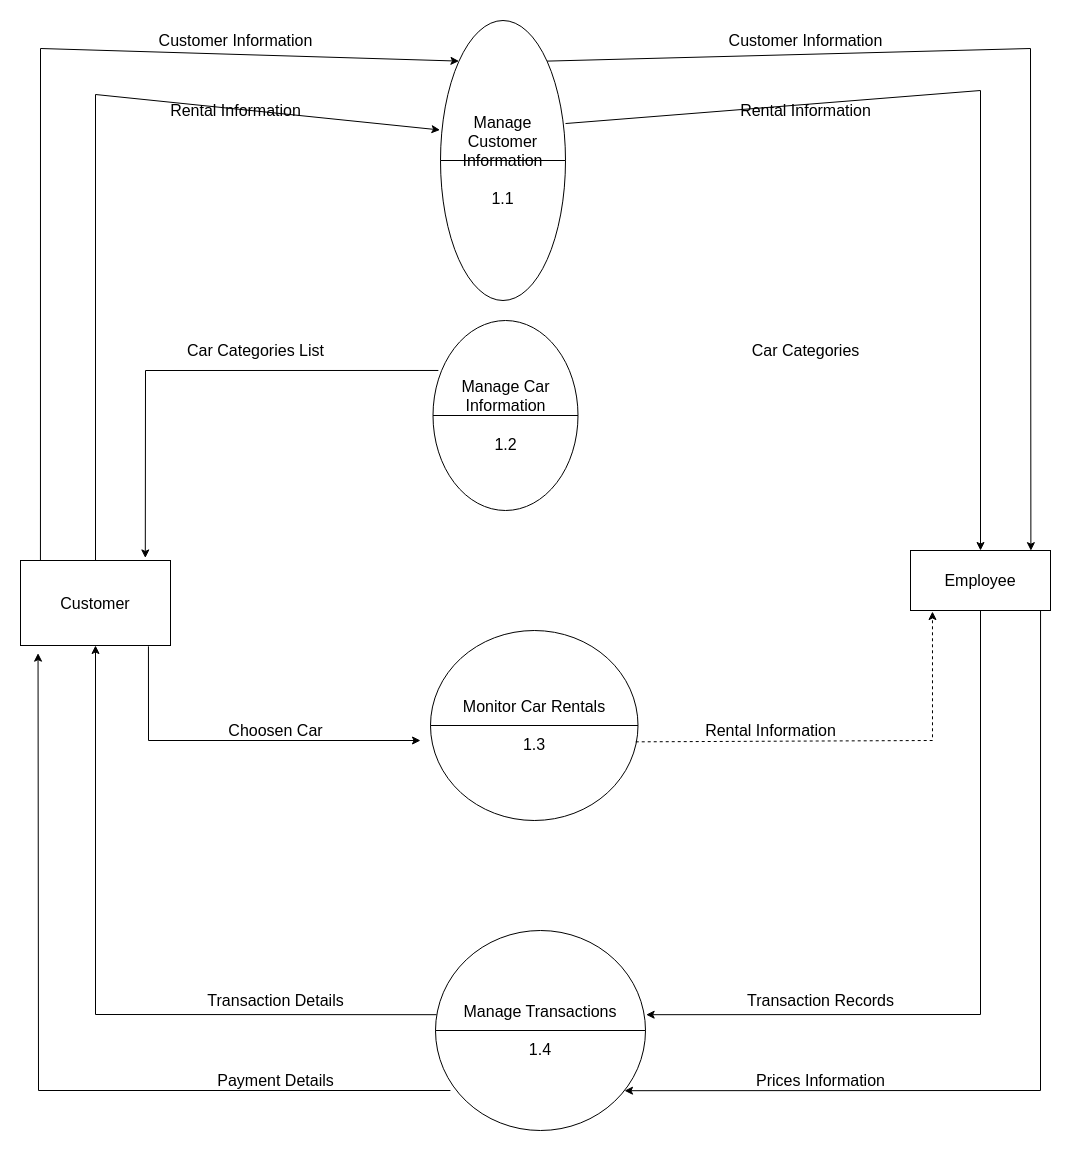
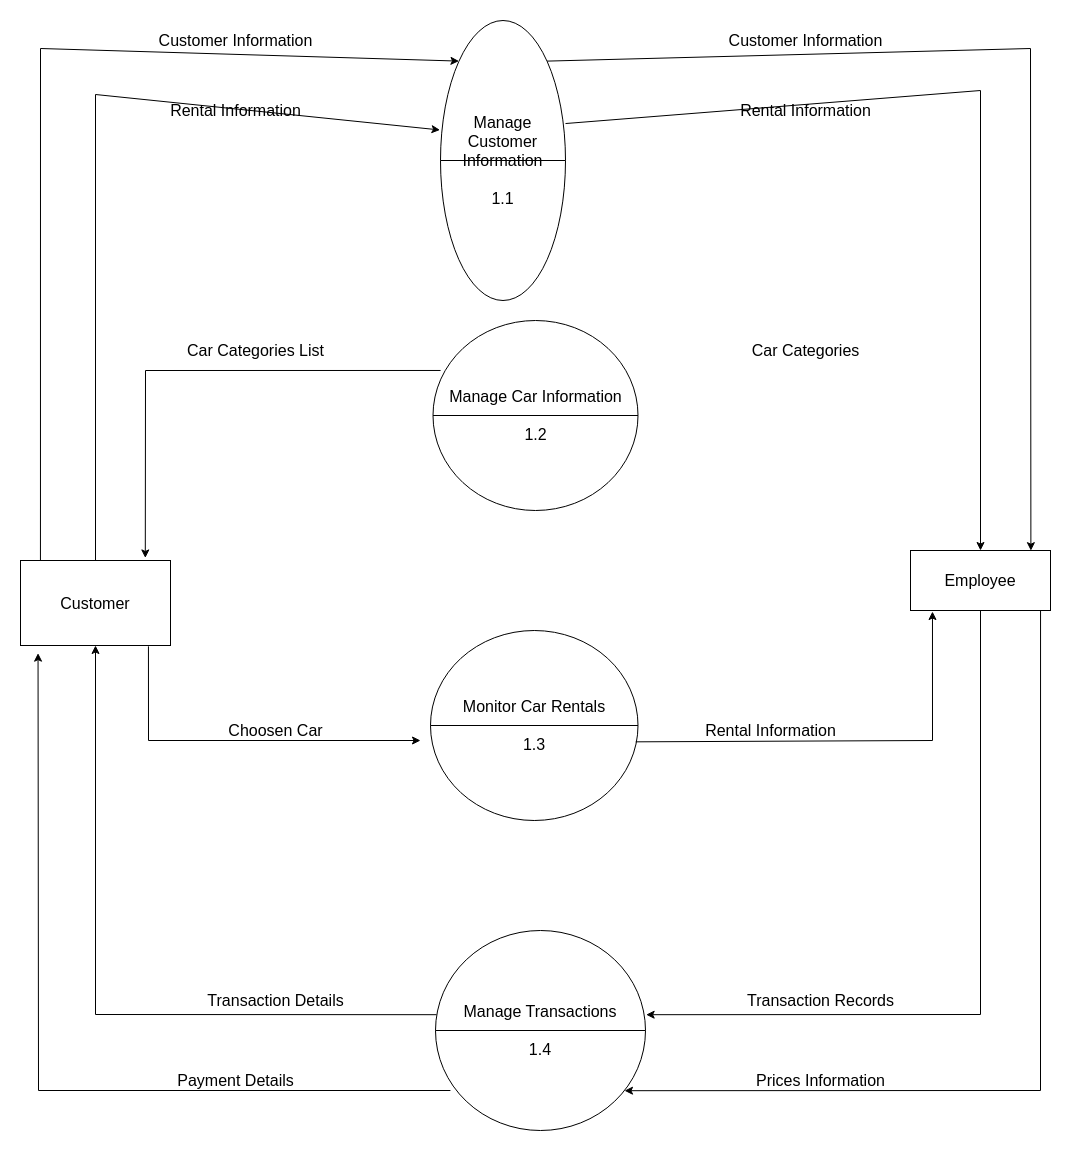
(506, 416) -> (536, 416)
(845, 741) -> (845, 741)
(276, 1081) -> (236, 1081)
